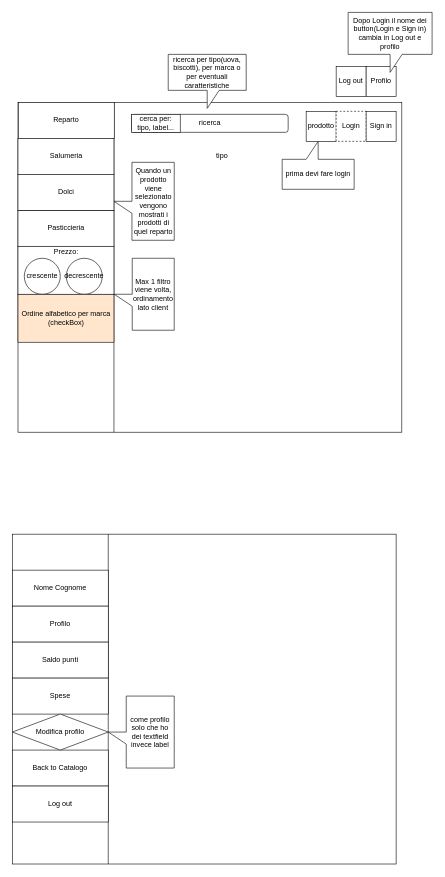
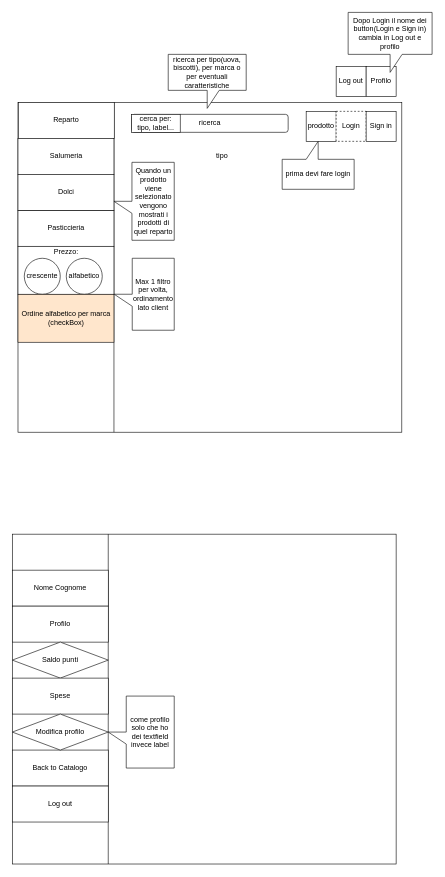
(84, 276) -> (84, 276)
(153, 294) -> (153, 294)
(60, 660) -> (60, 660)
